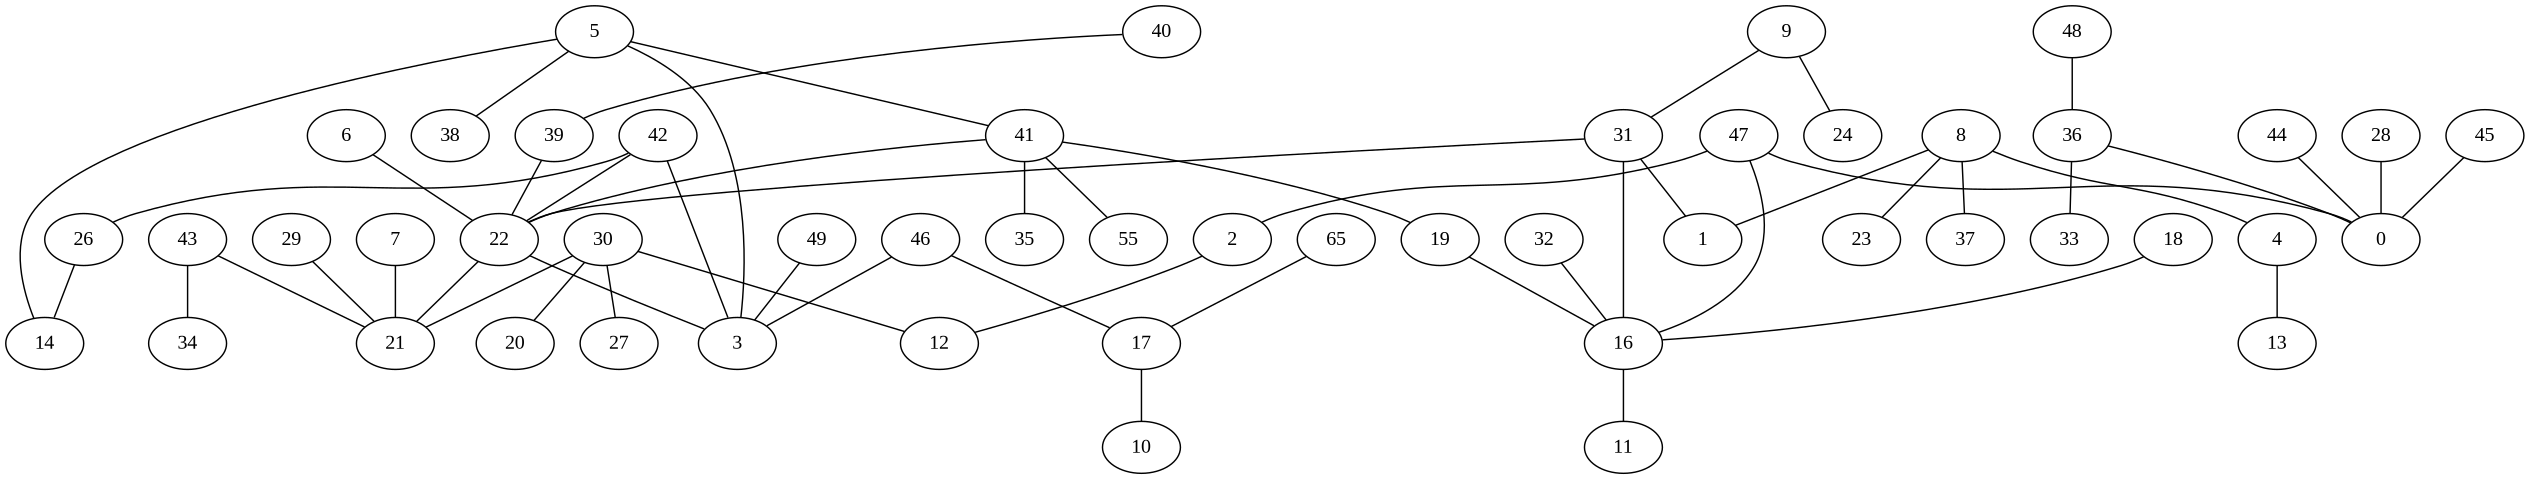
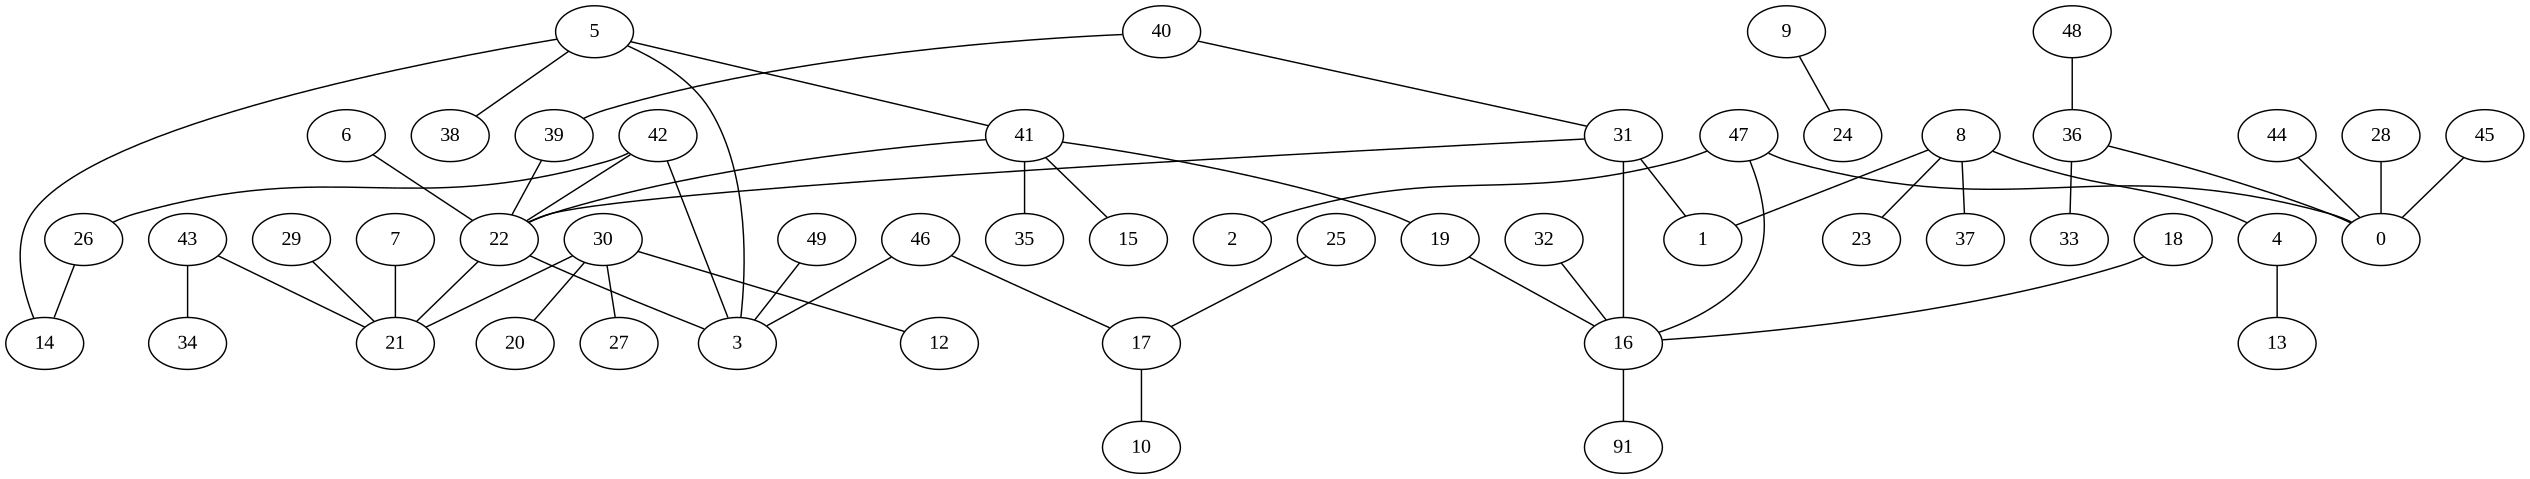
(1705, 84) -> (1393, 84)
(1128, 240) -> (1128, 240)
(1336, 240) -> (1336, 240)
(1090, 298) -> none
(1623, 447) -> (1623, 447)
